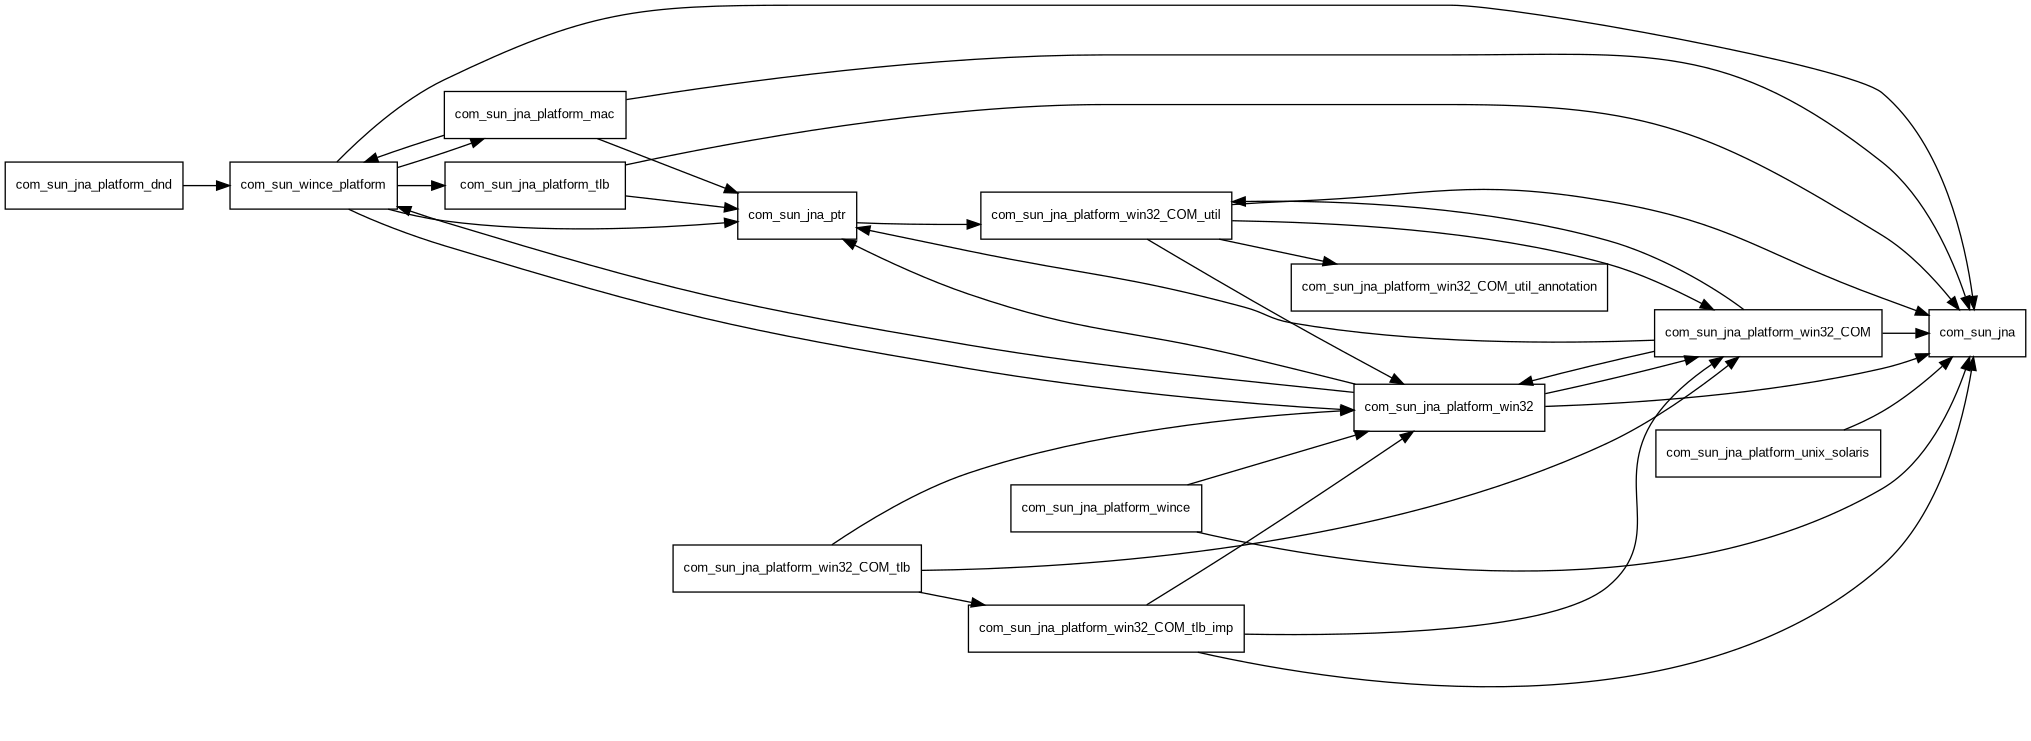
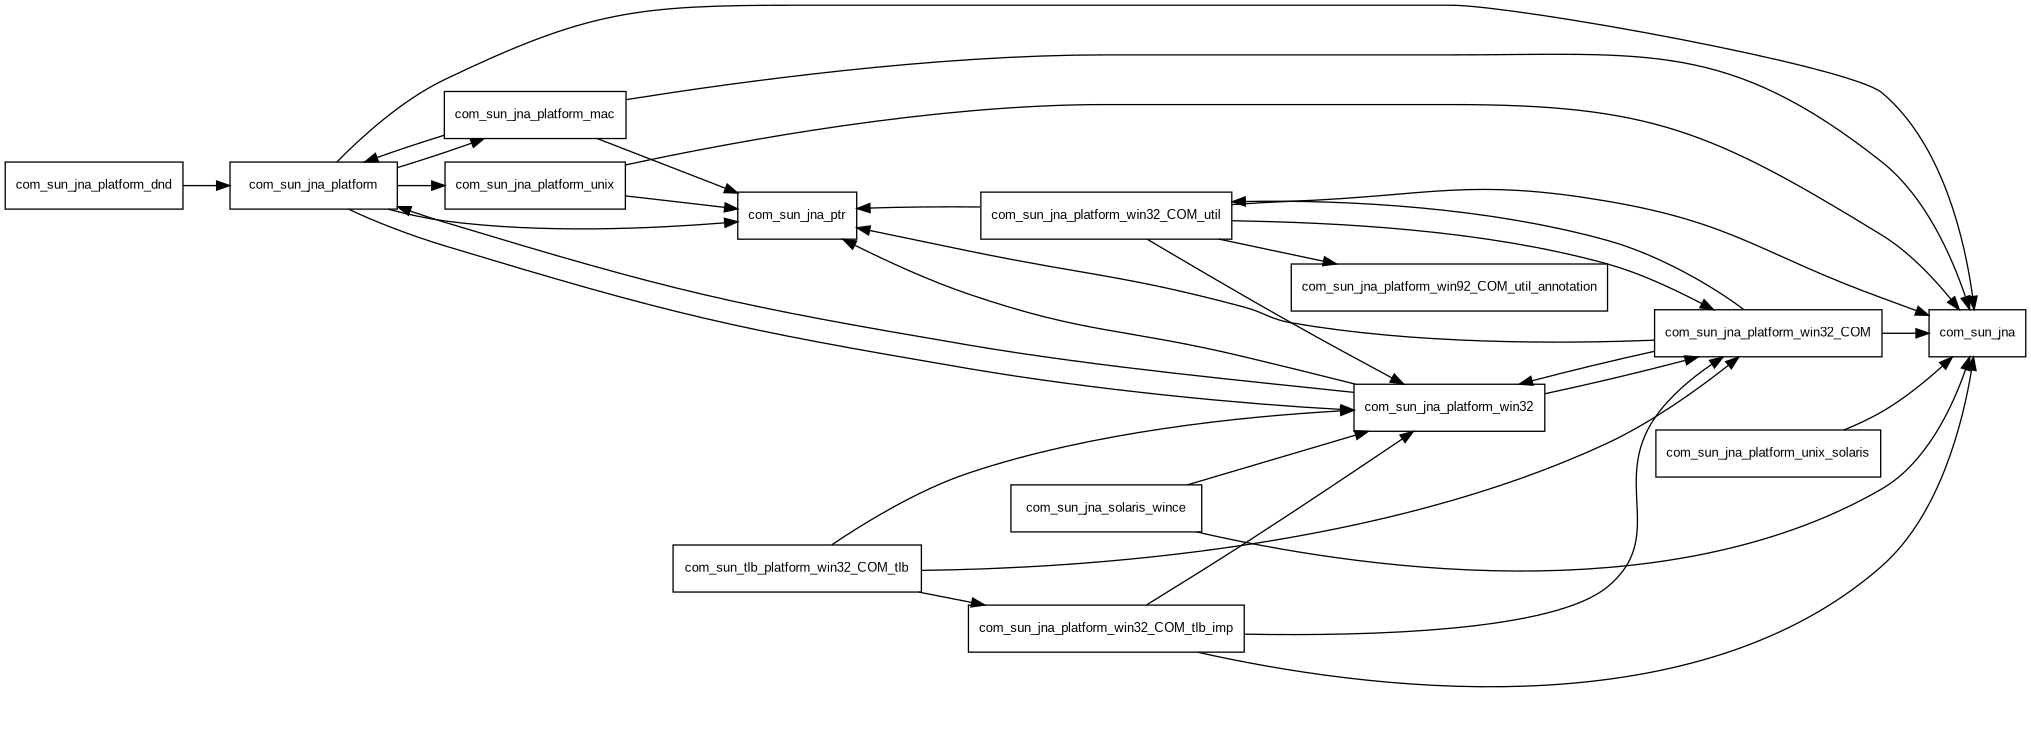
(314, 186) -> (314, 186)
(535, 186) -> (535, 186)
(912, 224) -> (925, 207)
(1449, 288) -> (1449, 288)
(1732, 393) -> none
(1106, 508) -> (1106, 508)
(797, 569) -> (797, 569)
